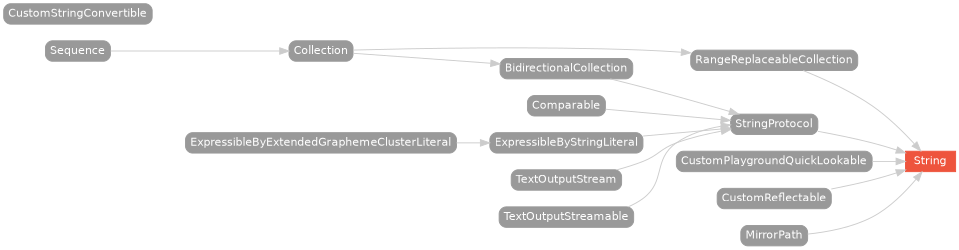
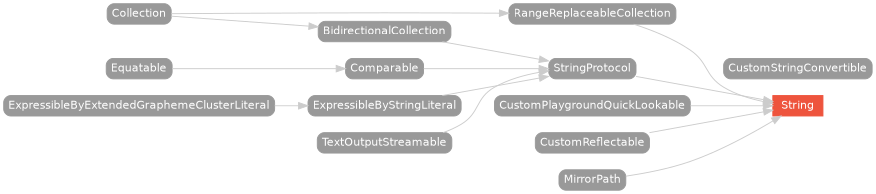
(78, 51) -> none
none -> (139, 69)
(566, 180) -> none
